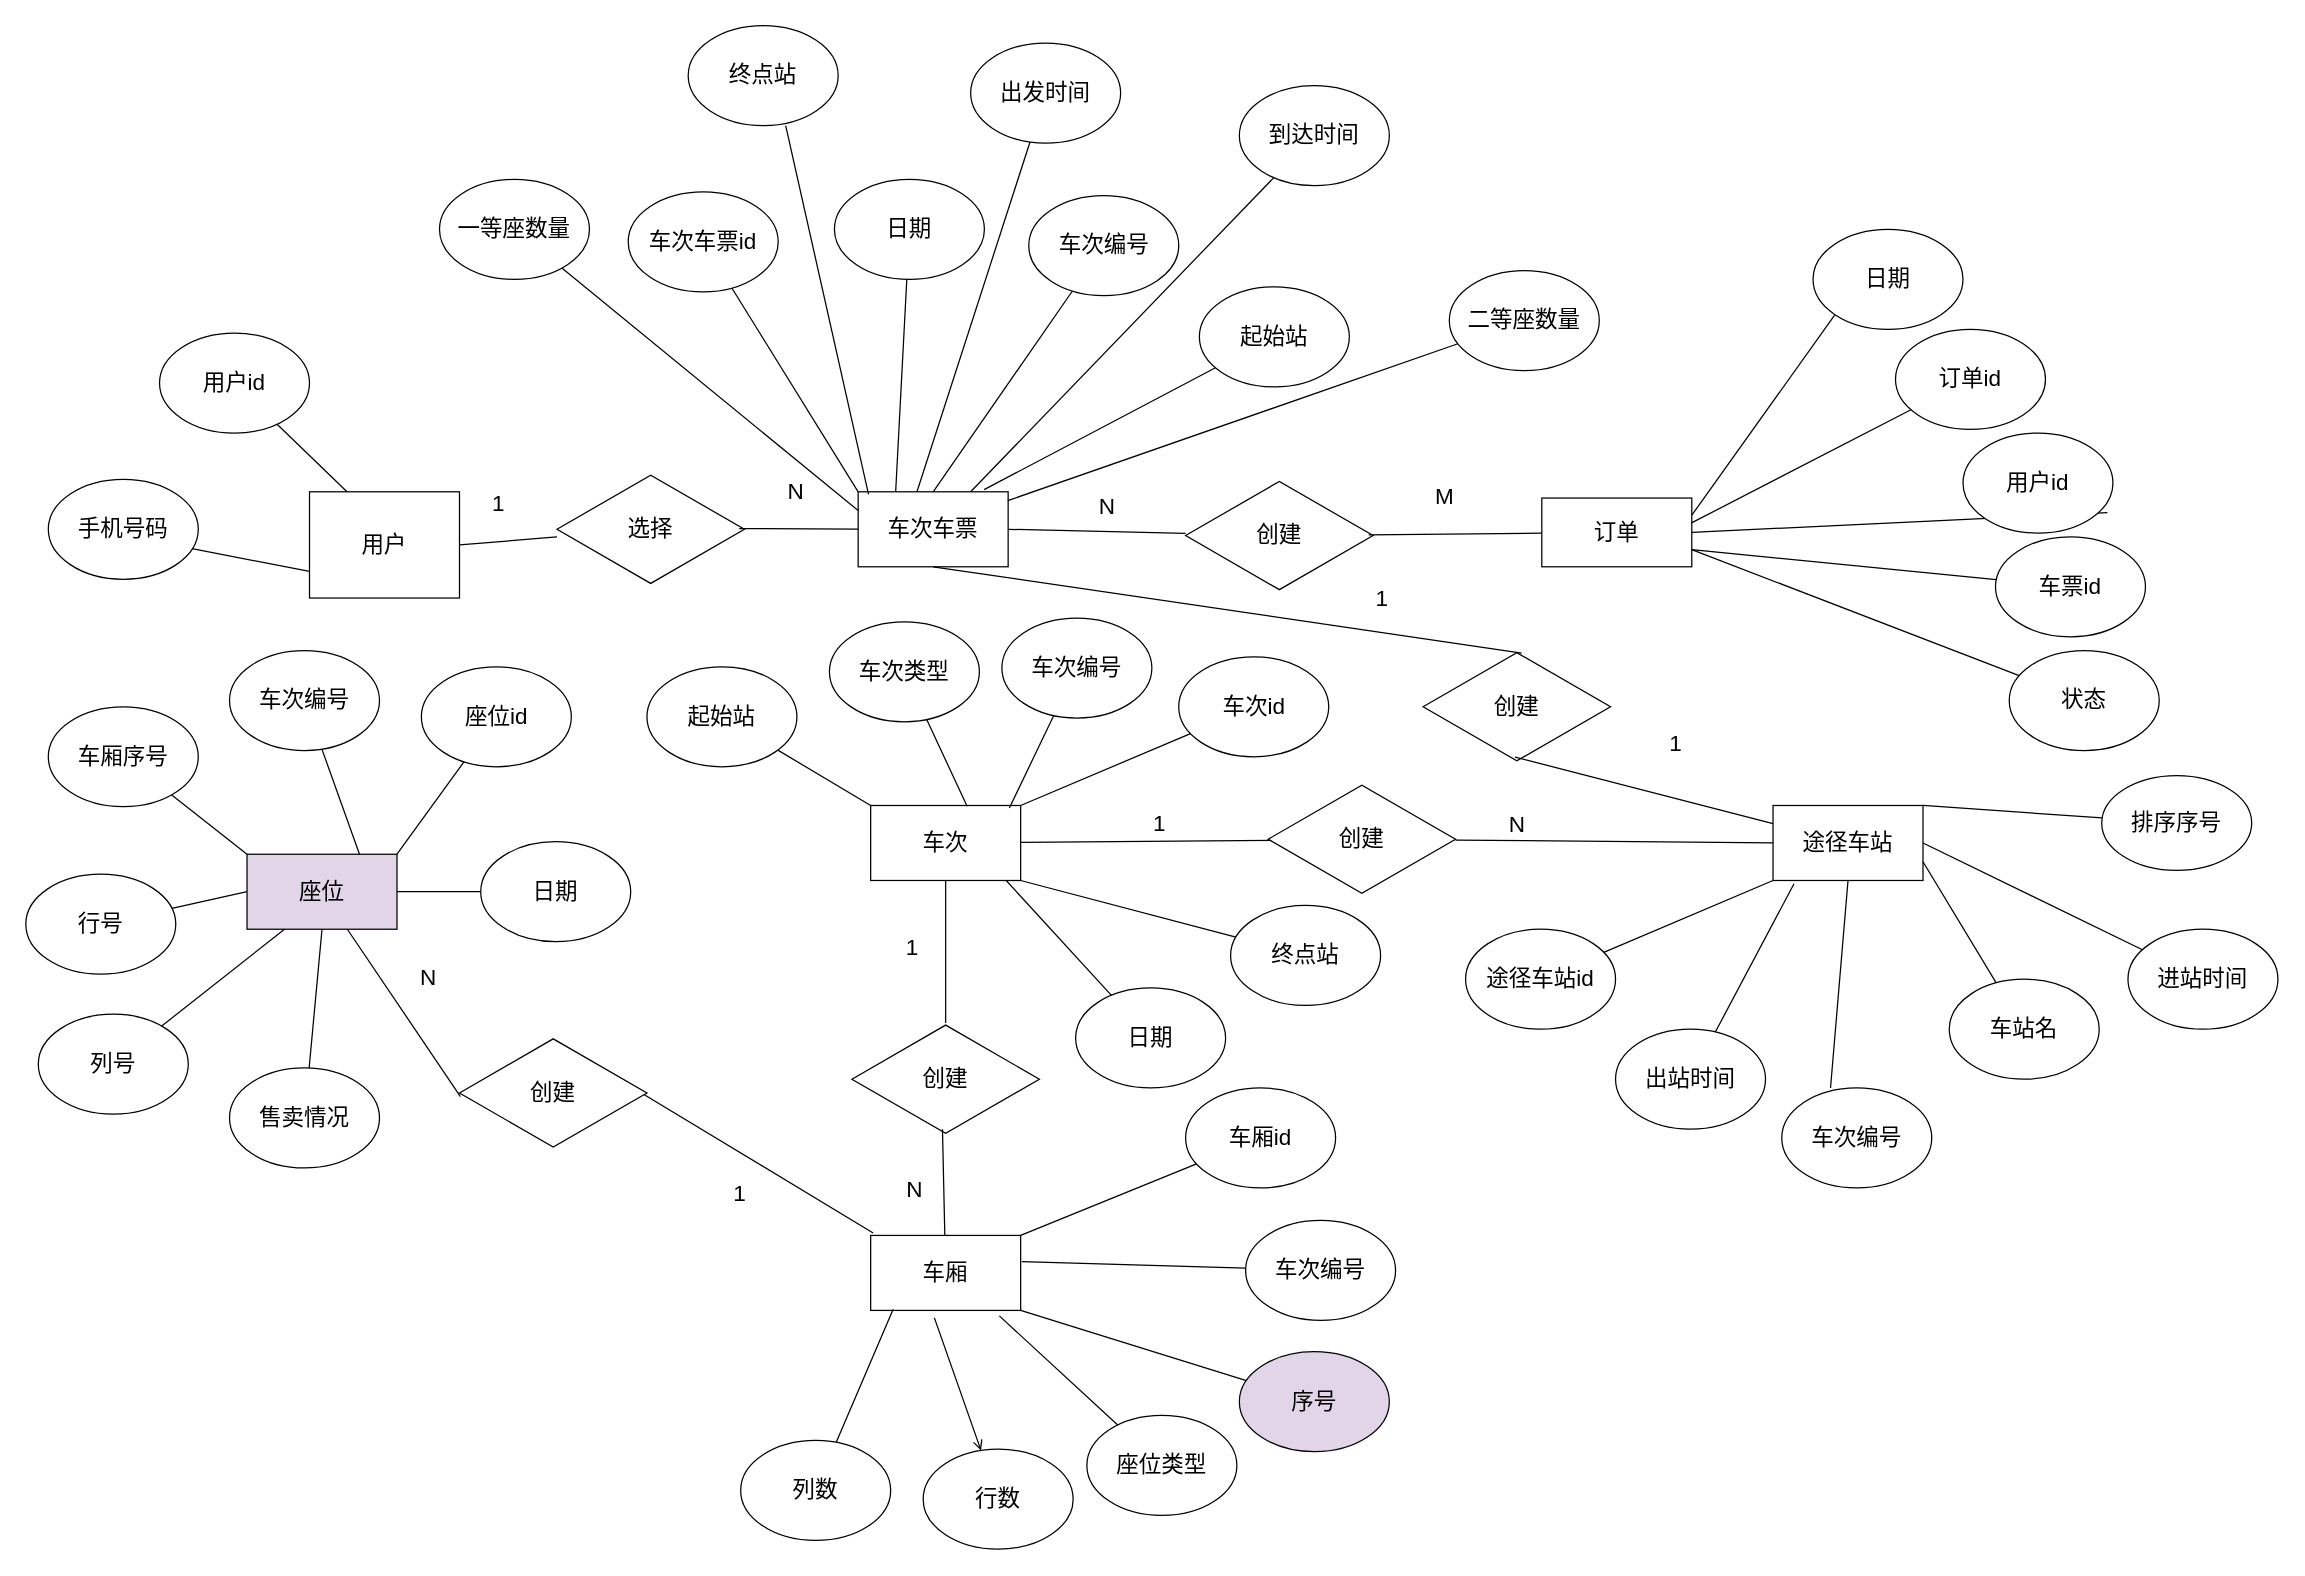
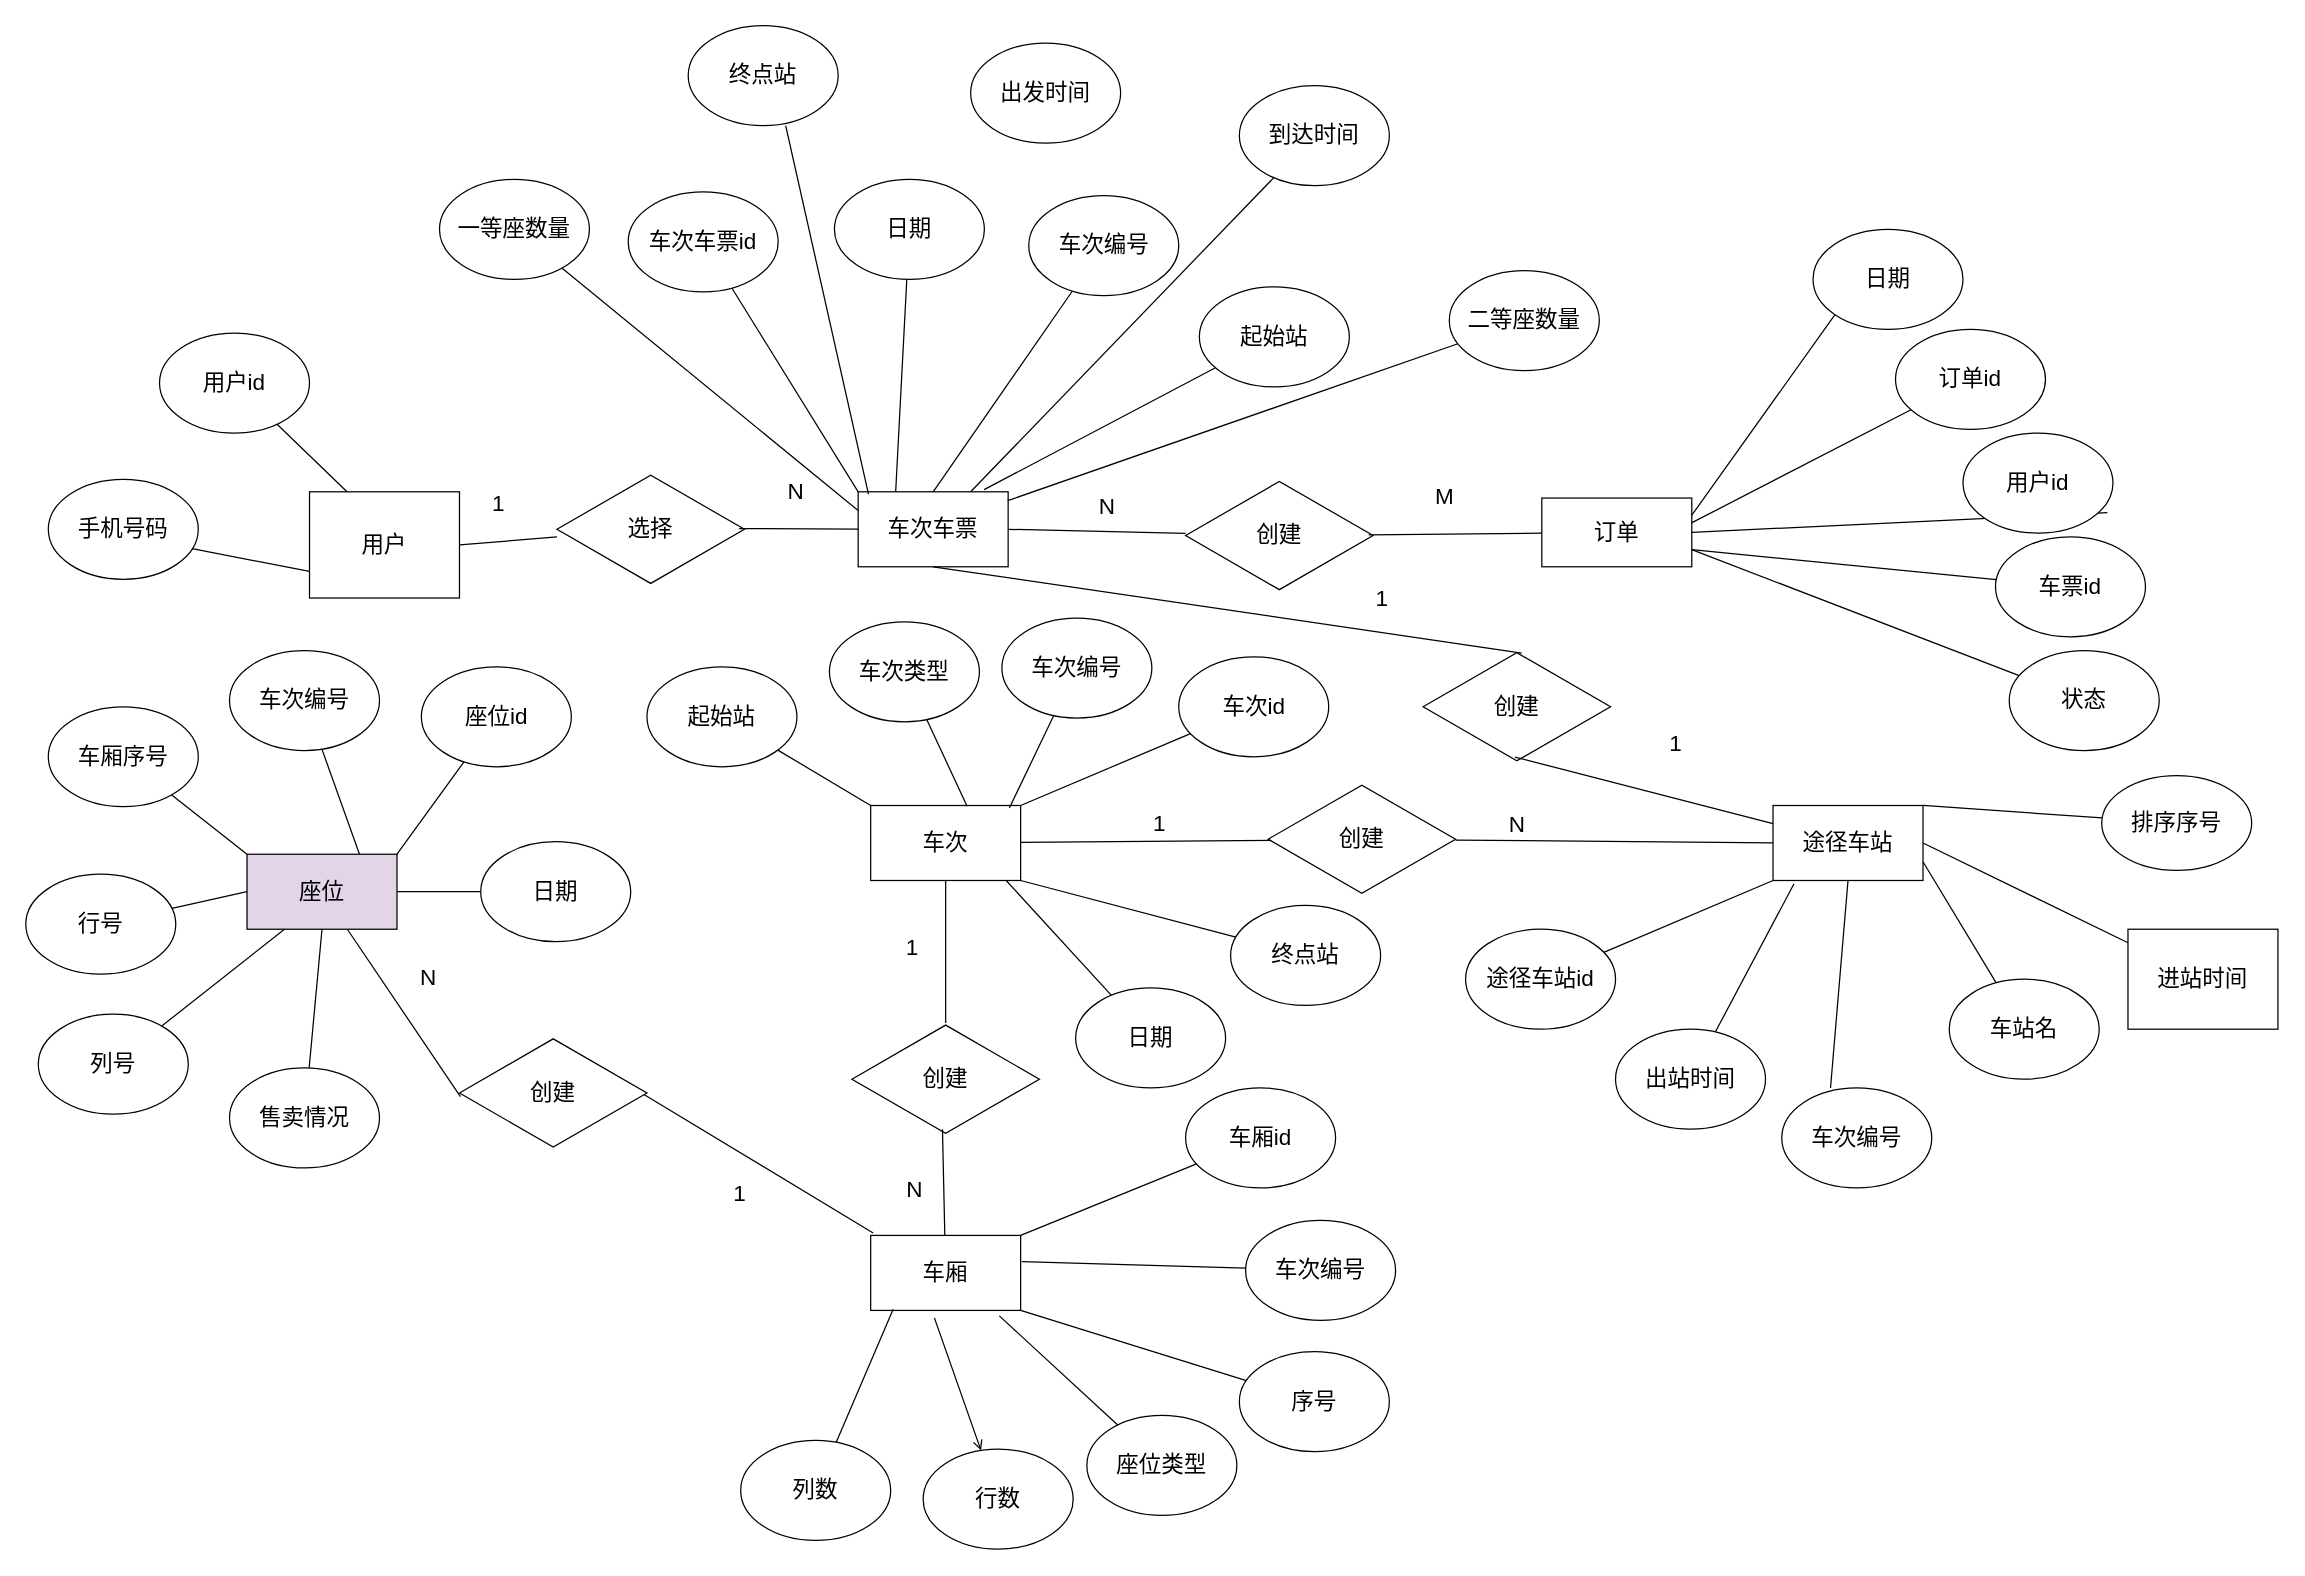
(973, 317) -> none
(2203, 979) -> (2203, 979)
(1314, 1402) -> (1314, 1402)
